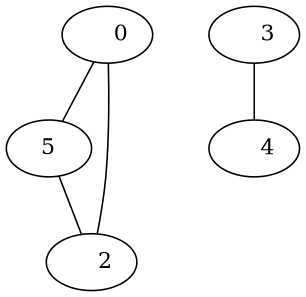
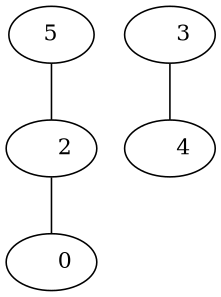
(78, 92) -> none
